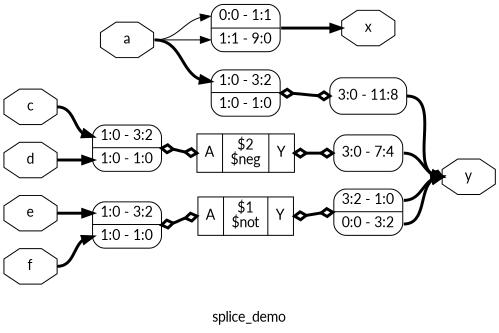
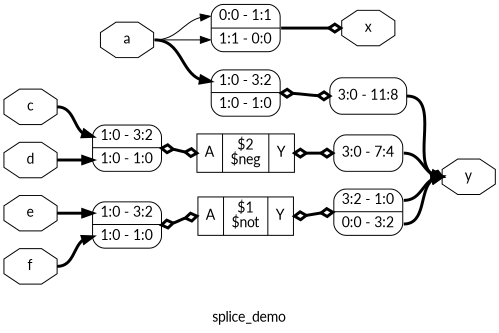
(306, 28) -> (306, 28)
(246, 39) -> (246, 39)
